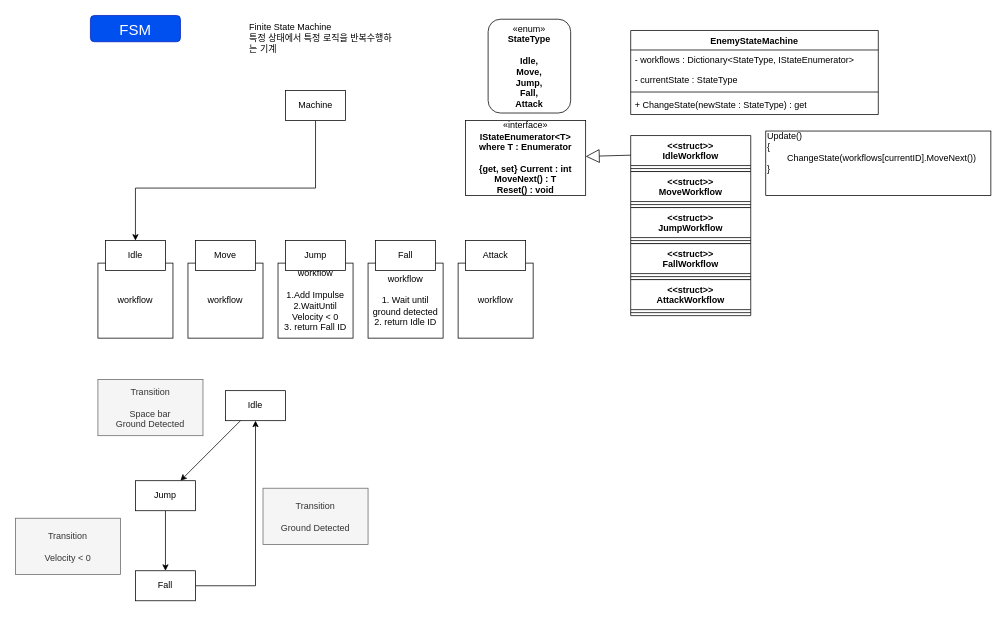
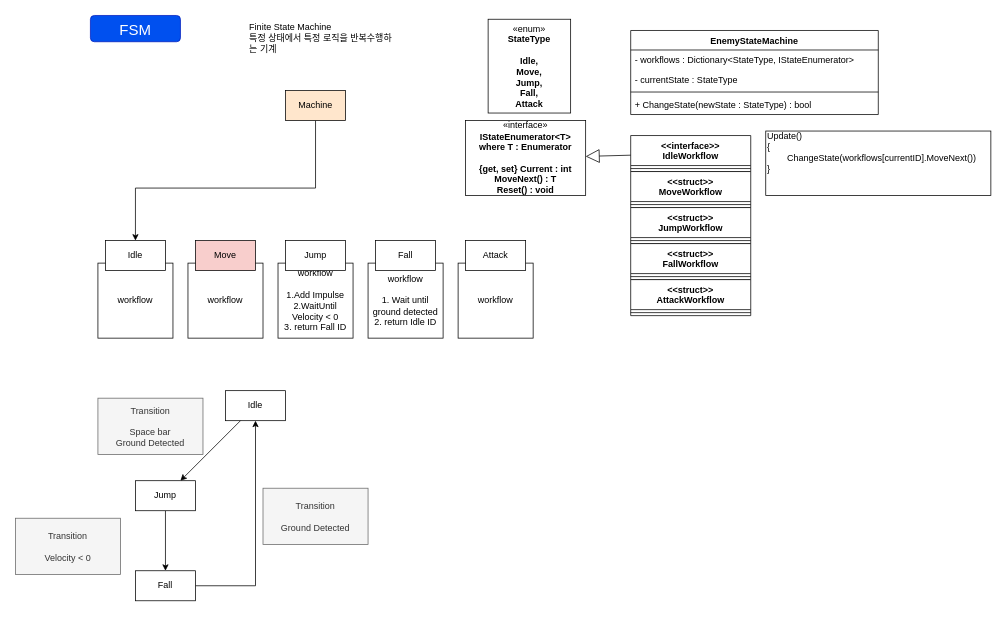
(529, 66) -> (529, 66)
(315, 105) -> (315, 105)
(730, 106) -> (731, 106)
(690, 151) -> (690, 151)
(225, 255) -> (225, 255)
(150, 407) -> (150, 426)
